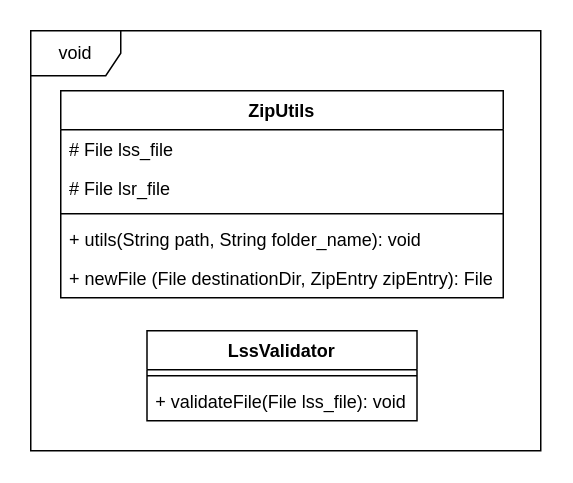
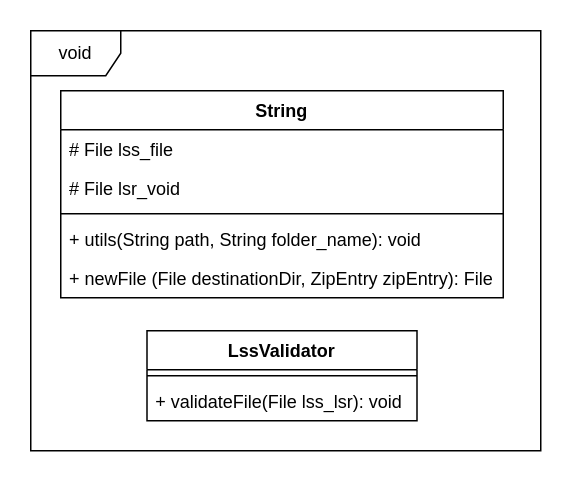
(281, 111) -> (281, 111)
(128, 189) -> (131, 189)
(299, 402) -> (296, 402)
